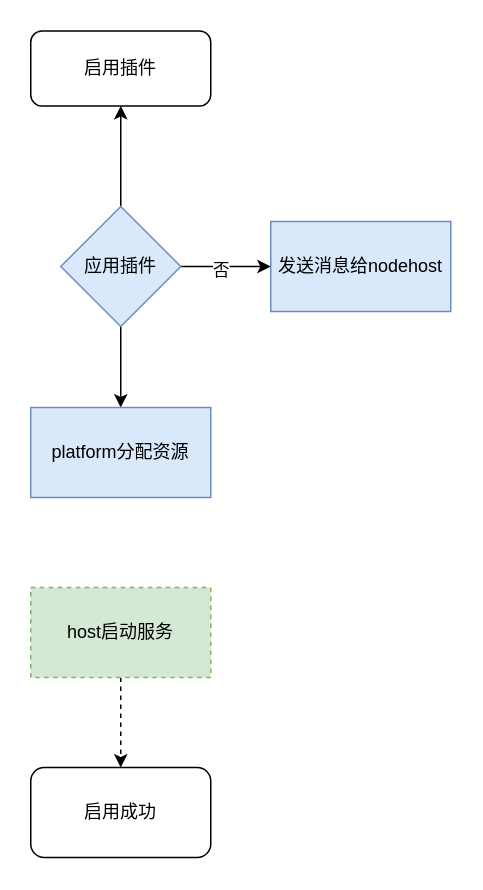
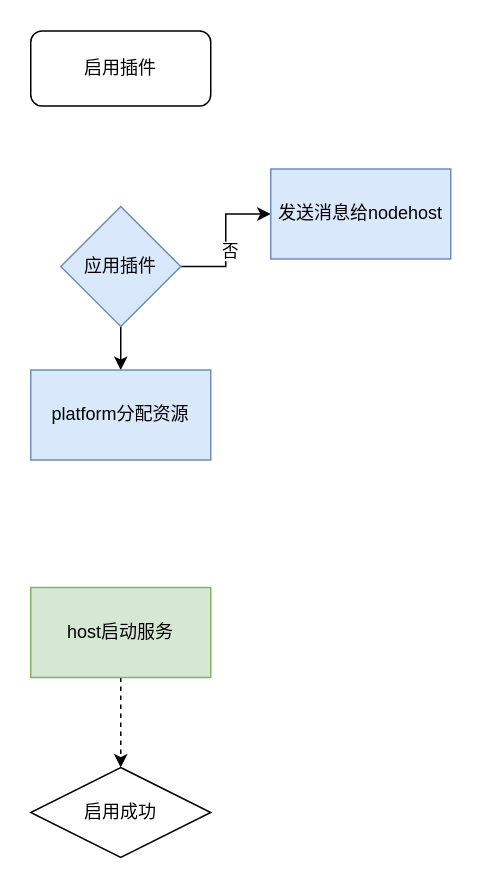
(121, 161) -> none
(361, 266) -> (361, 214)
(121, 452) -> (121, 415)
(121, 632) -> (121, 632)
(121, 812) -> (121, 812)
